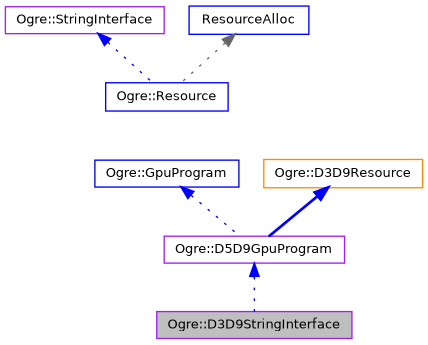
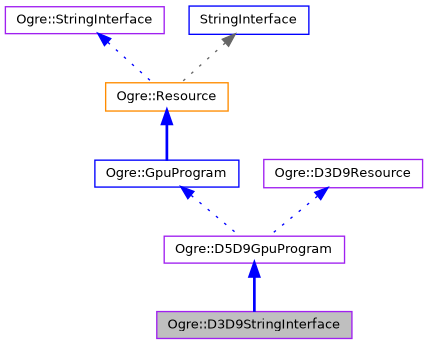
(249, 20) -> (249, 20)
(167, 97) -> (167, 97)
none -> (167, 143)
(343, 174) -> (343, 174)
(293, 216) -> (293, 216)
(254, 294) -> (254, 294)
